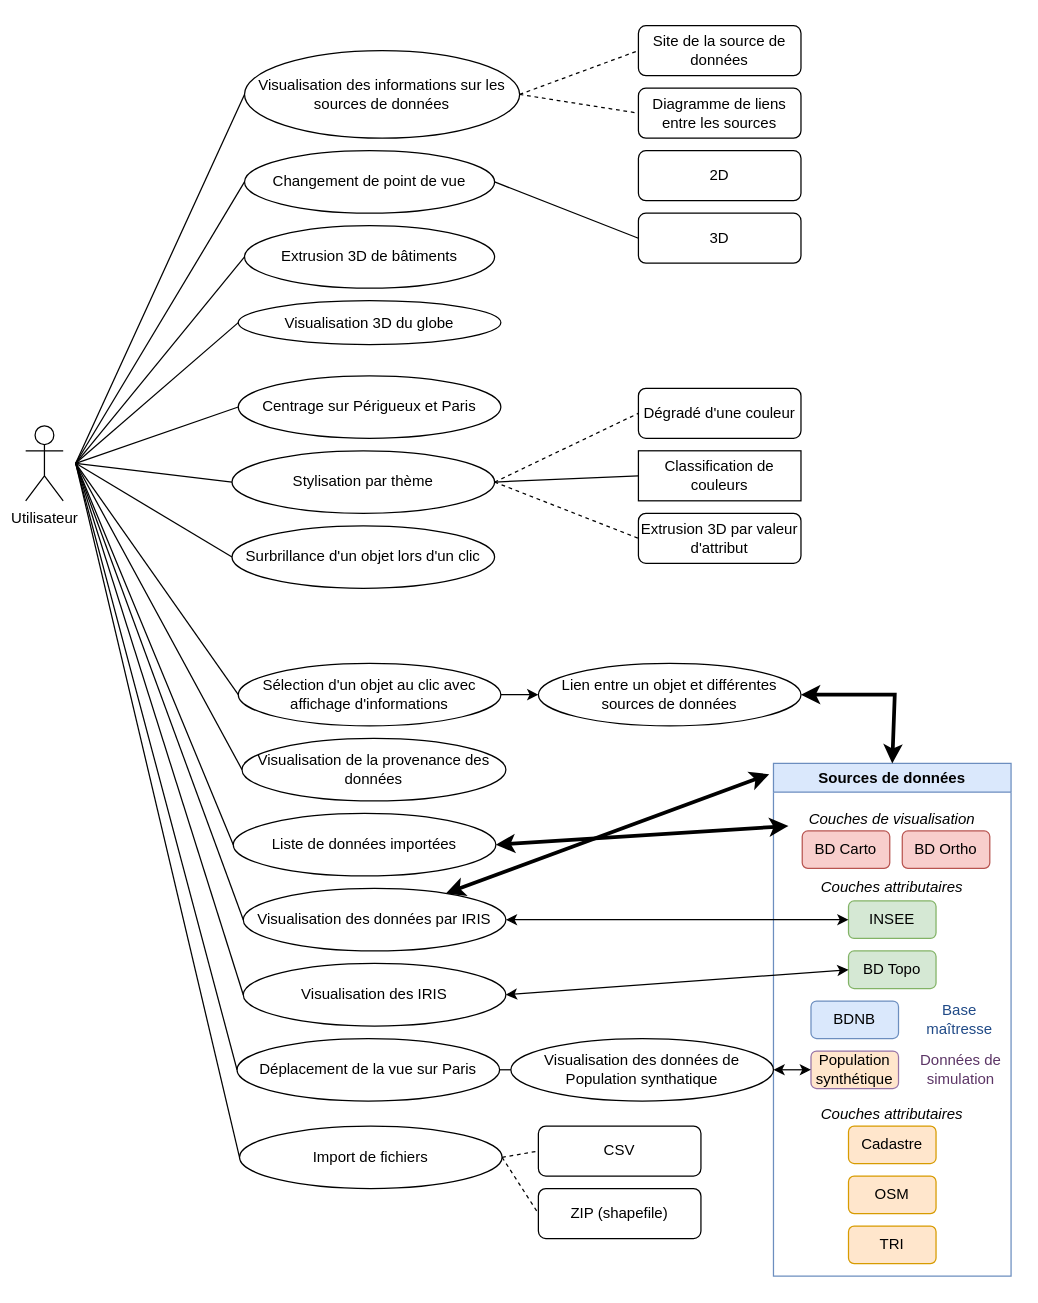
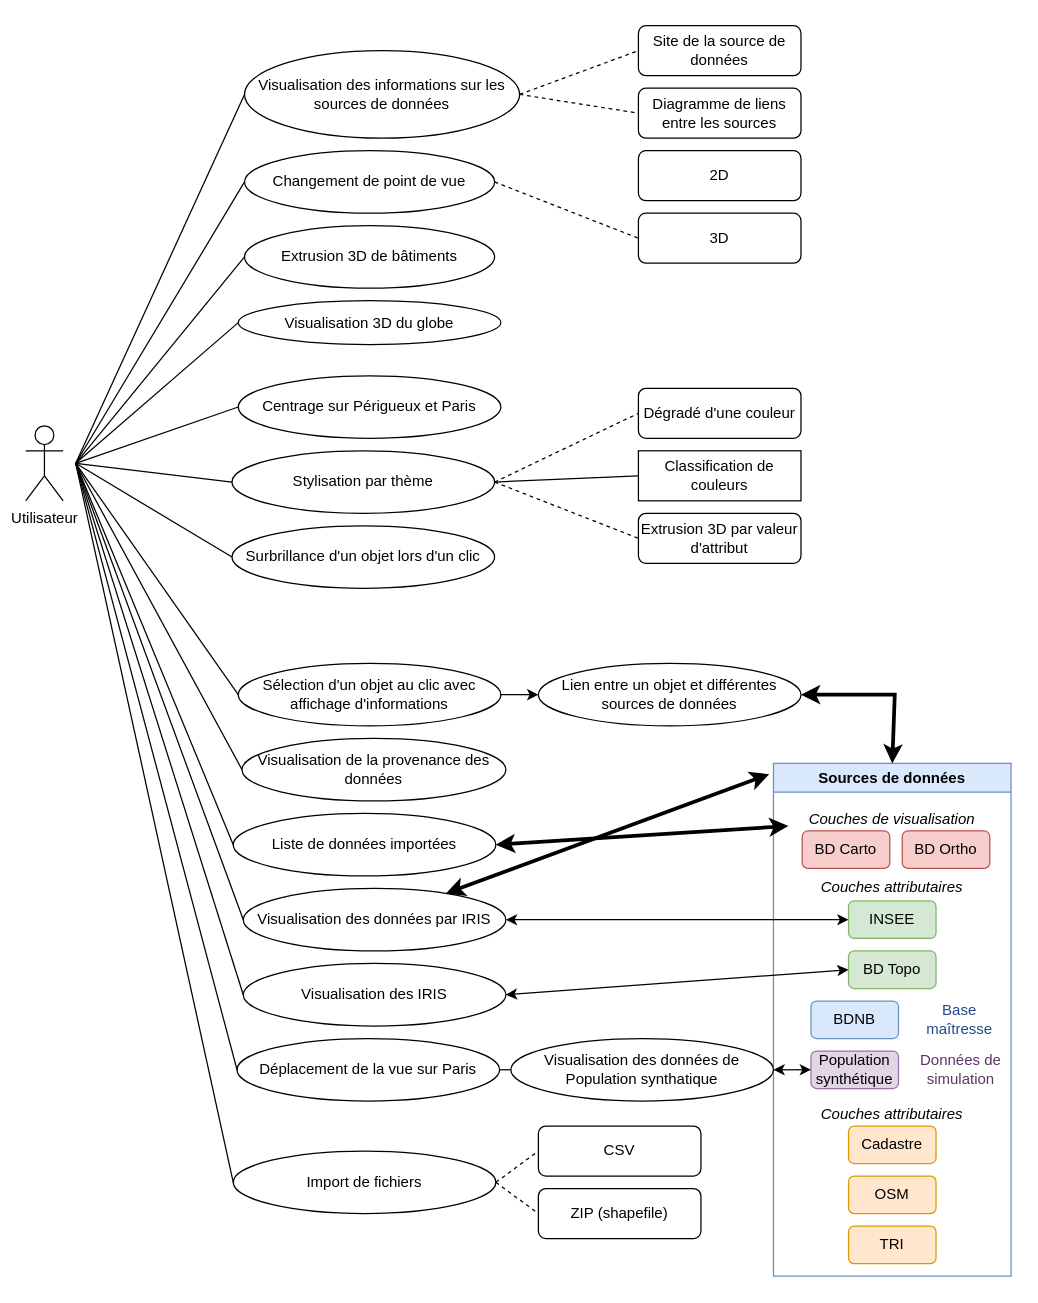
(565, 210) -> (565, 210)
(854, 1069) -> (854, 1069)
(371, 1157) -> (364, 1182)
